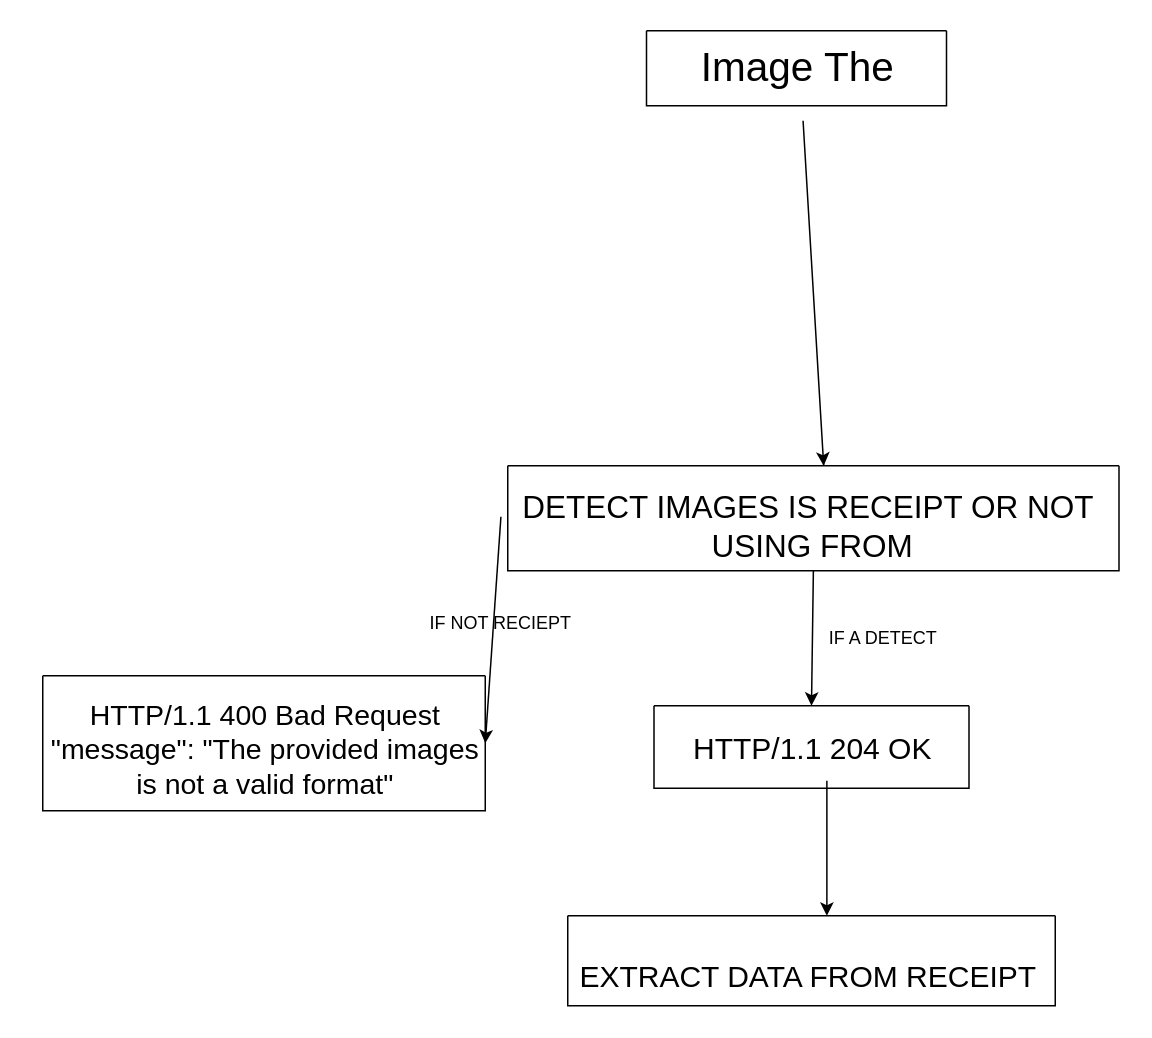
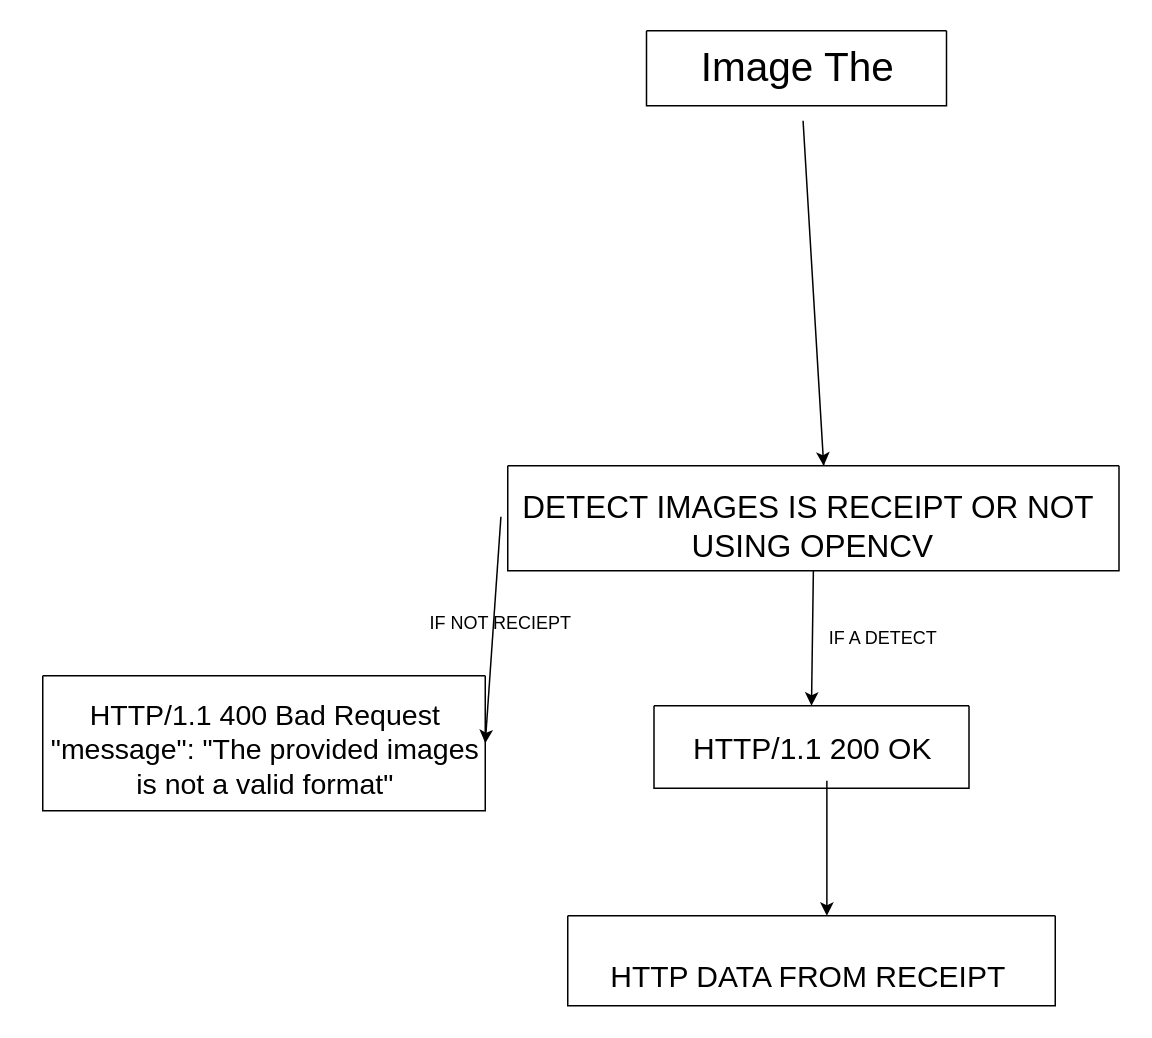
(813, 526) -> (813, 526)
(813, 748) -> (813, 748)
(809, 976) -> (809, 976)
